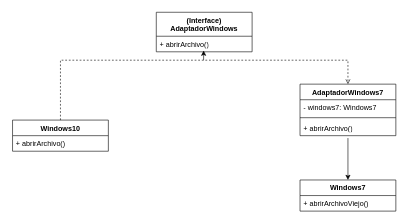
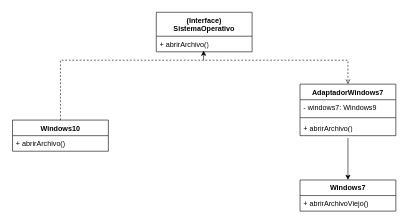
(204, 25) -> (204, 25)
(340, 108) -> (340, 108)
